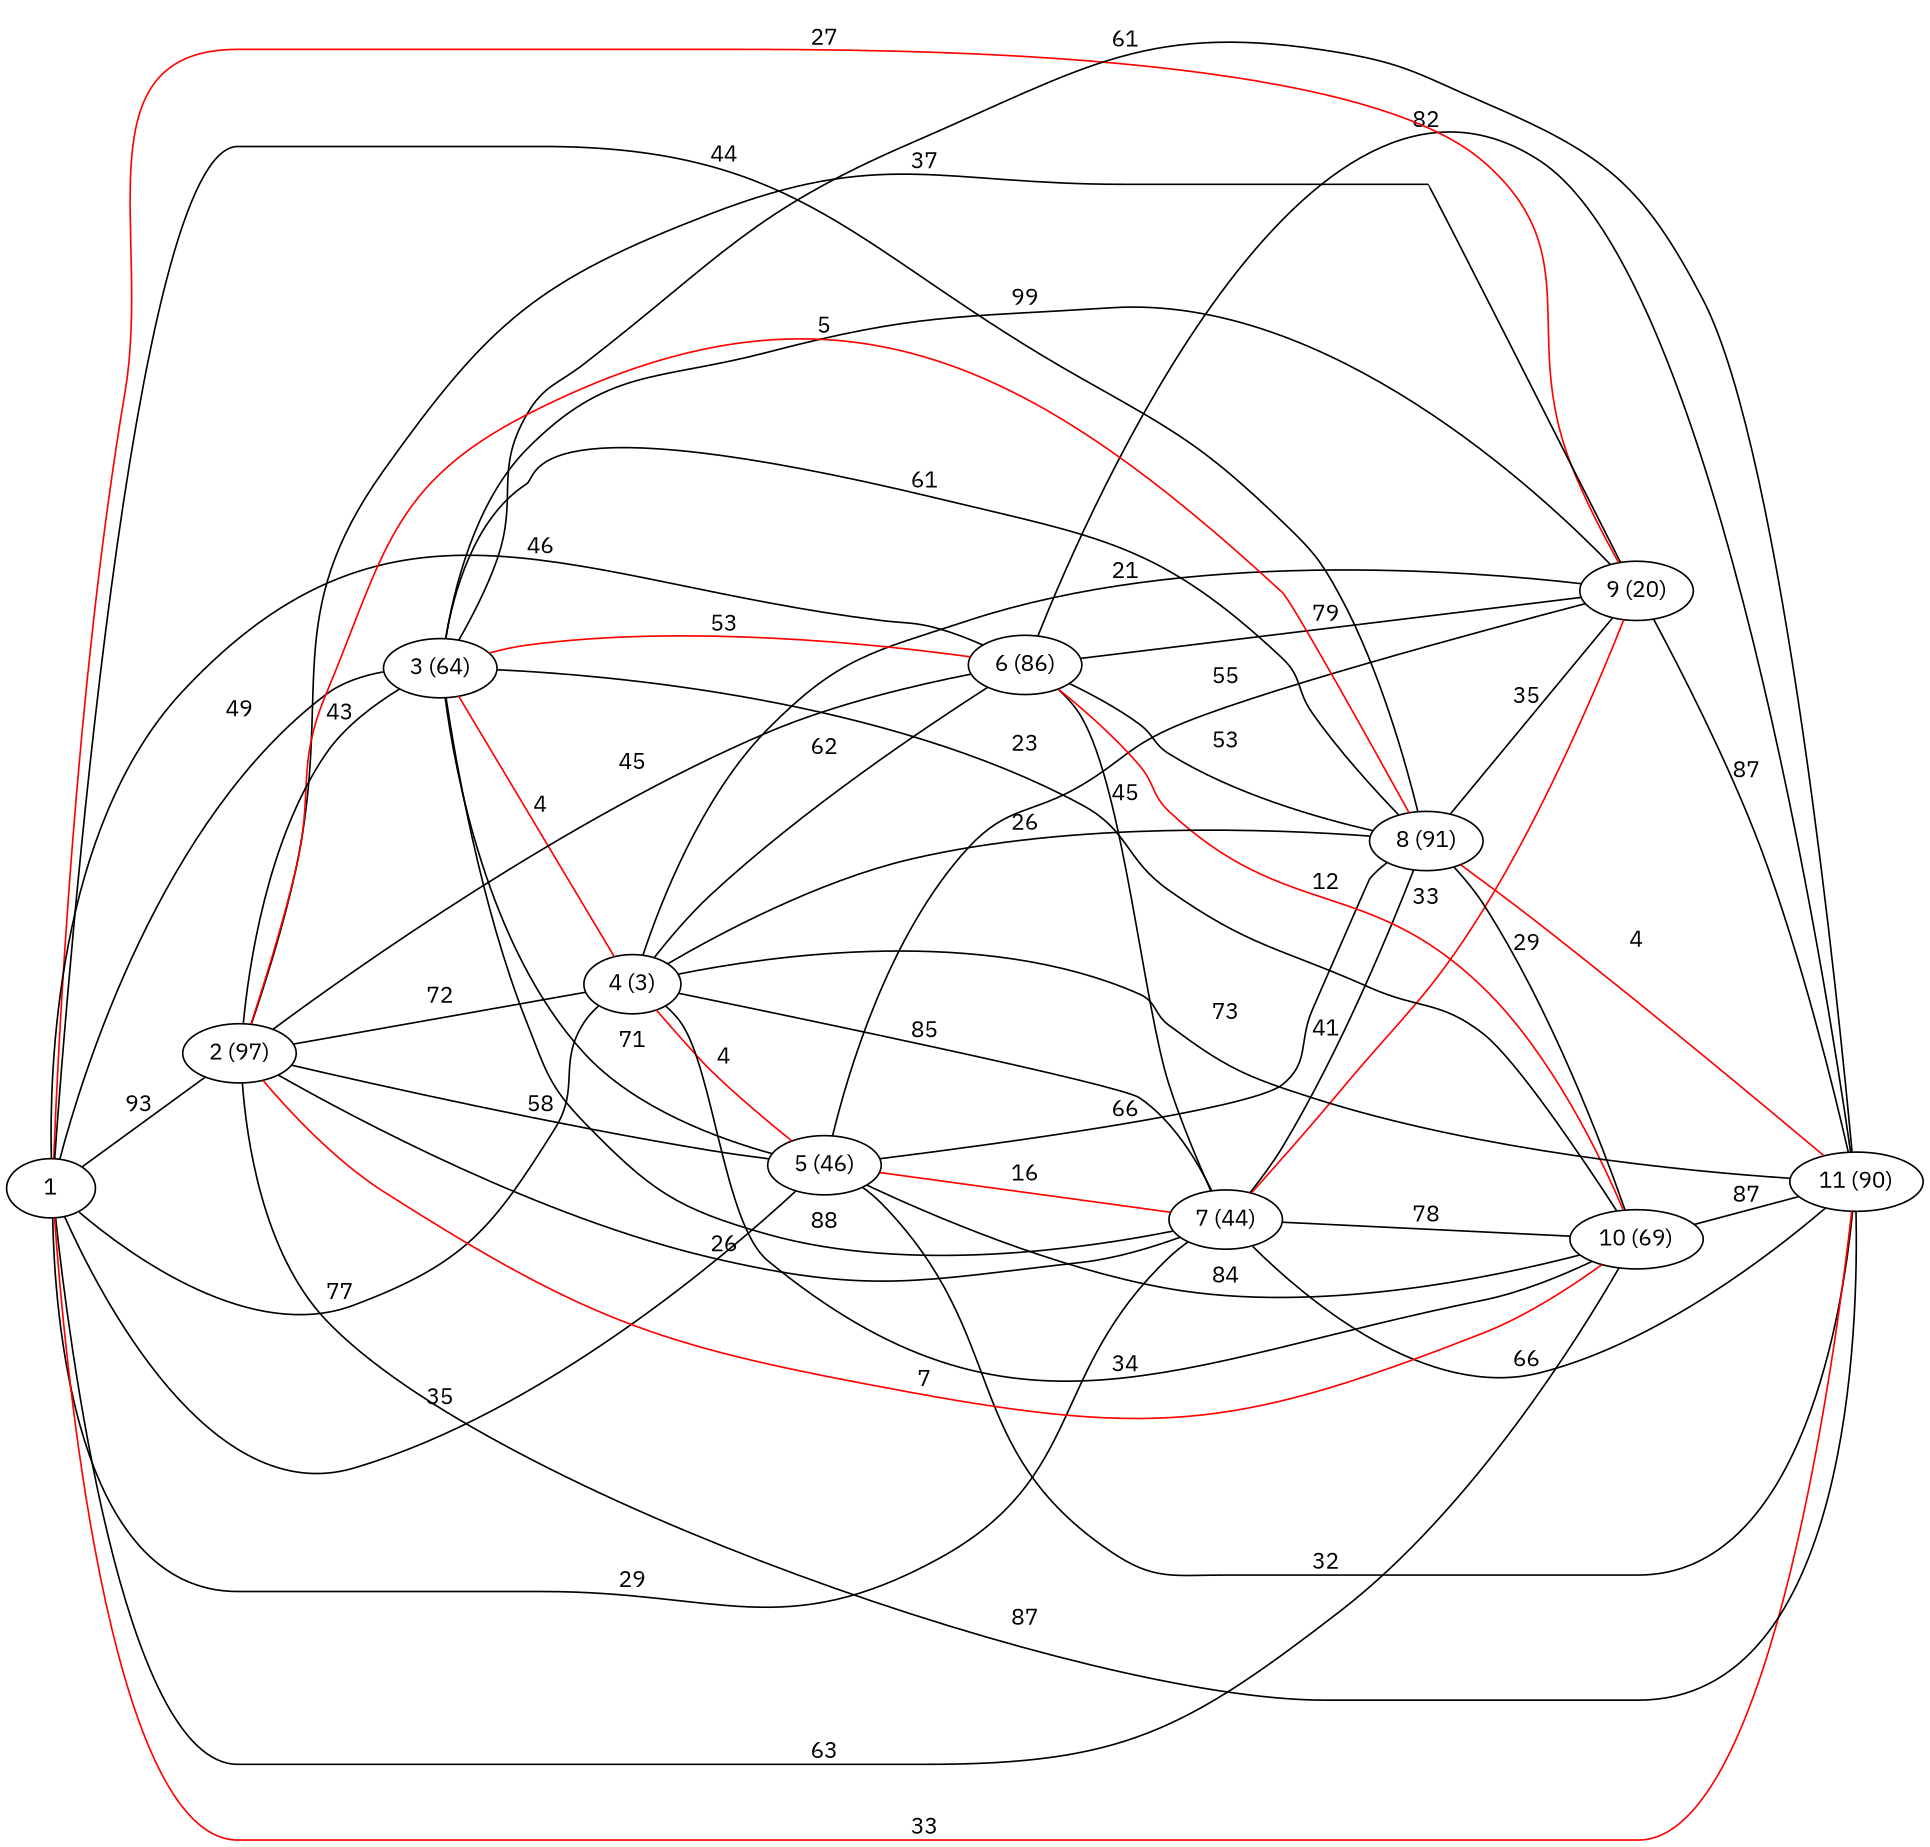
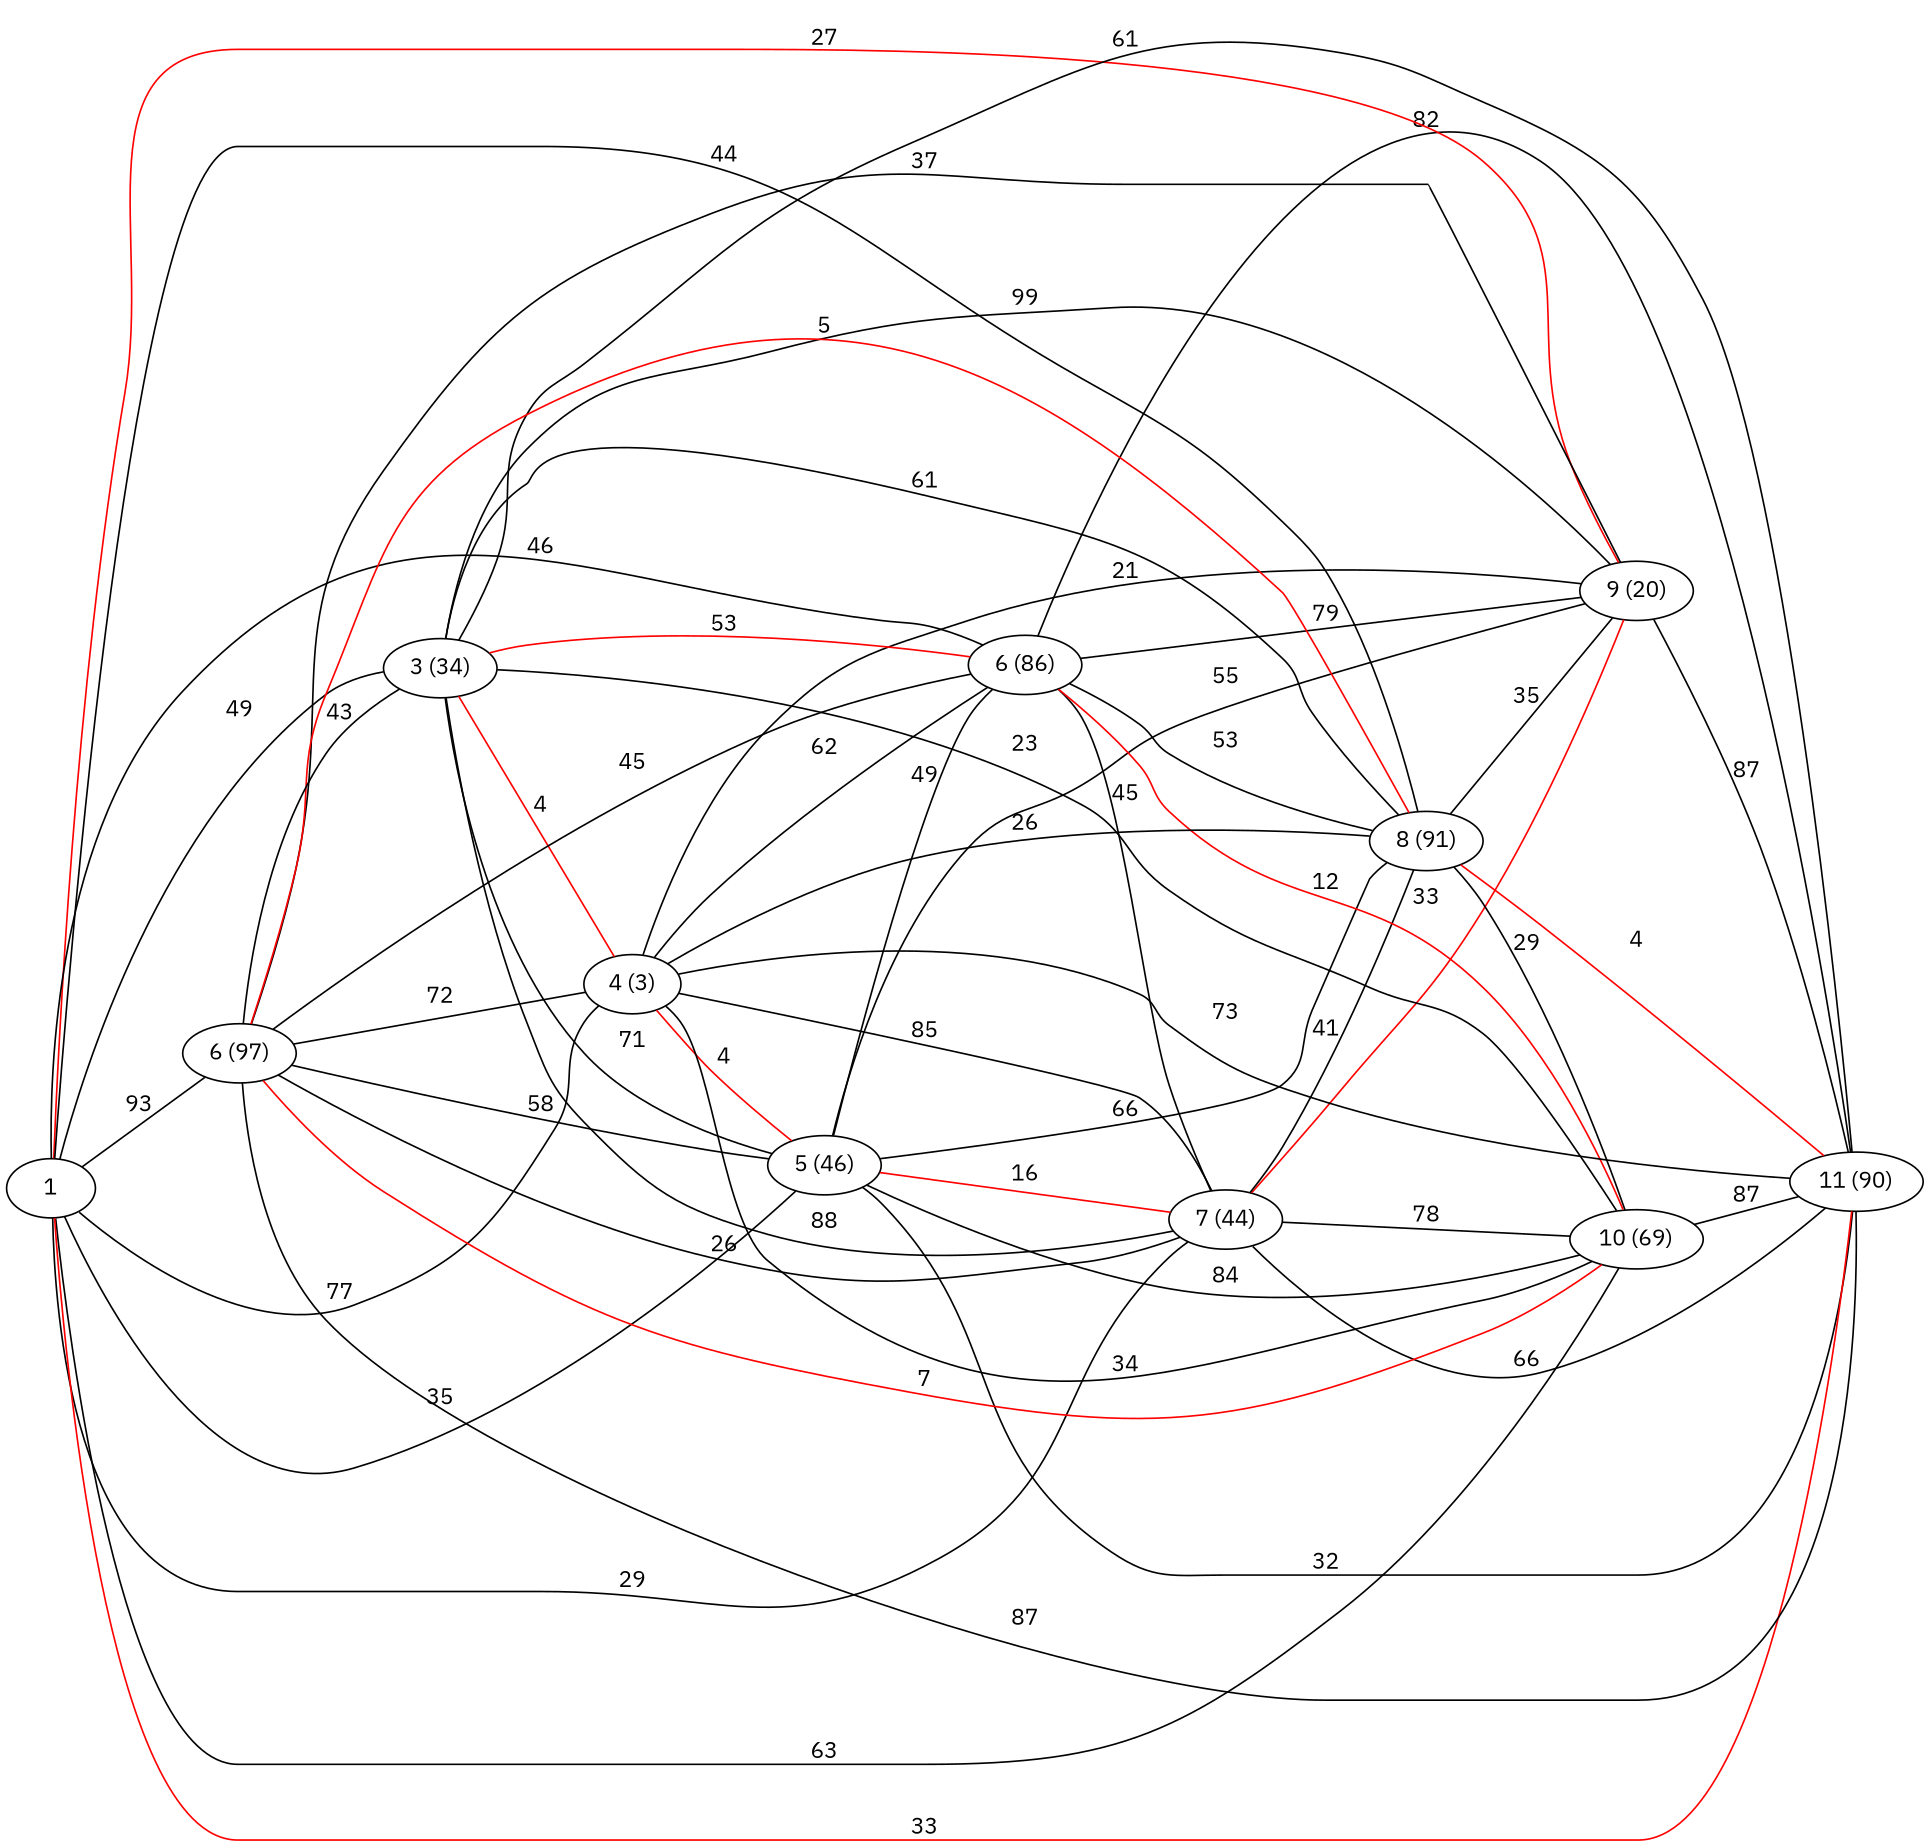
(440, 668) -> (440, 668)
none -> (897, 905)
(239, 1053) -> (239, 1053)
